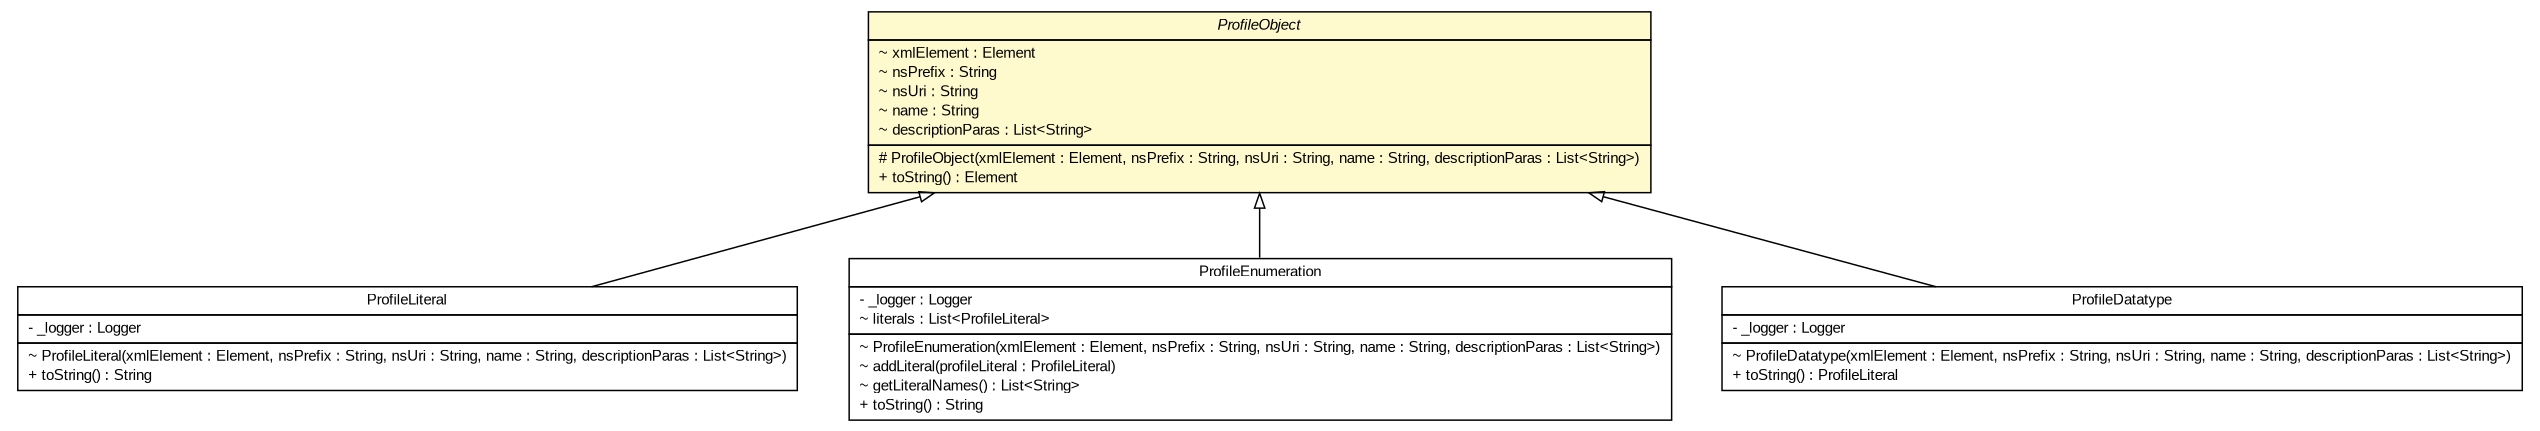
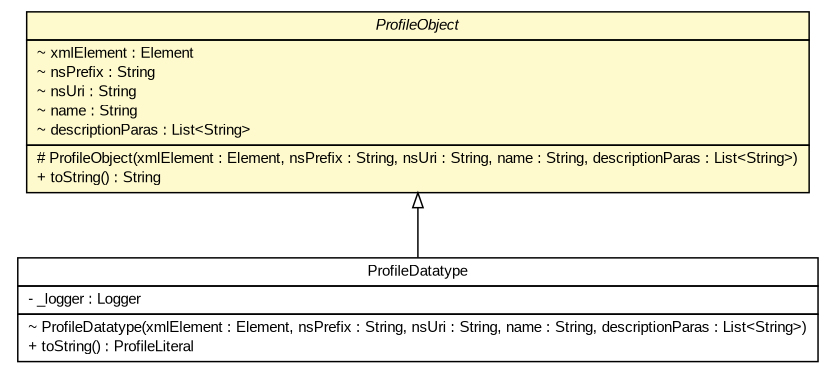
(948, 178) -> (99, 178)
(408, 339) -> none
(1260, 339) -> none
